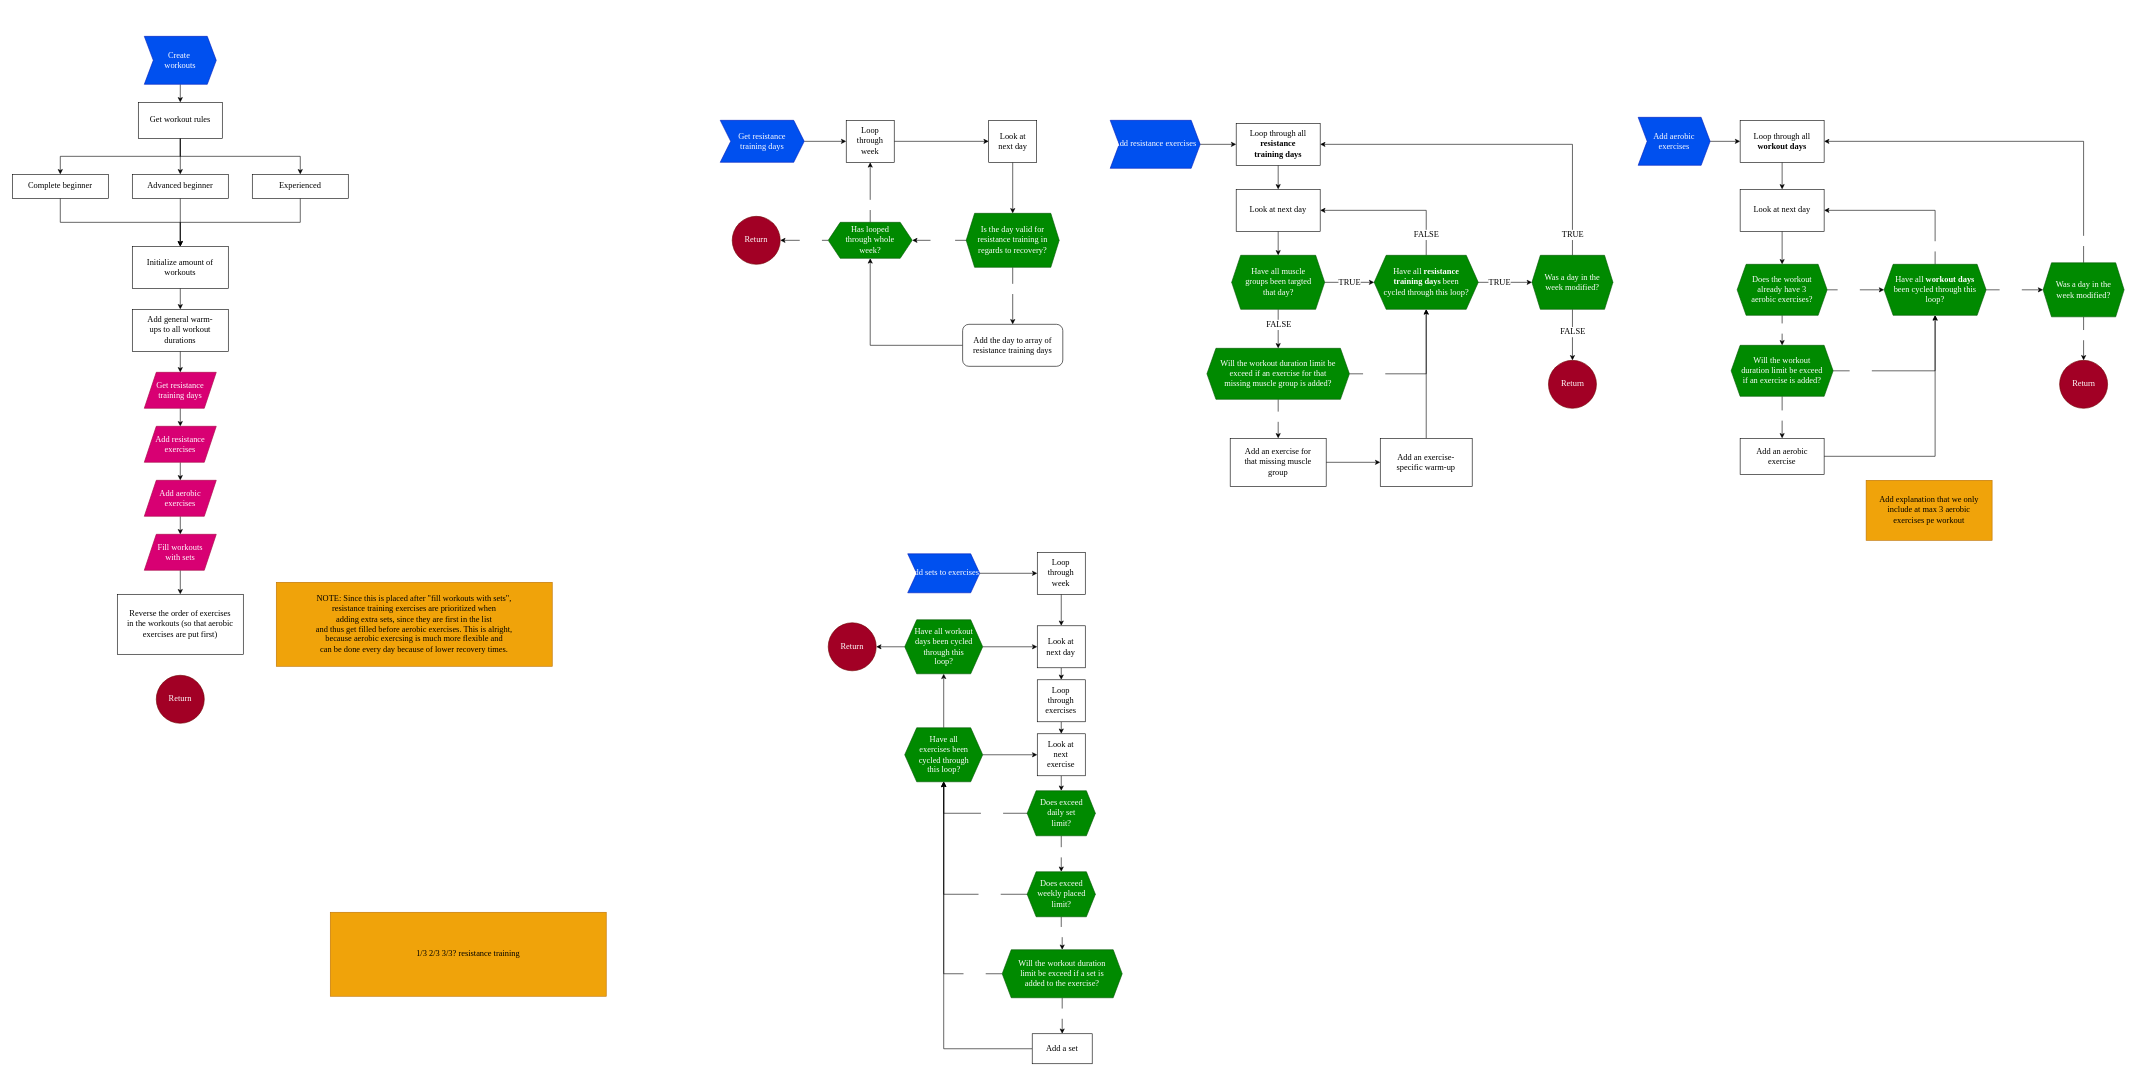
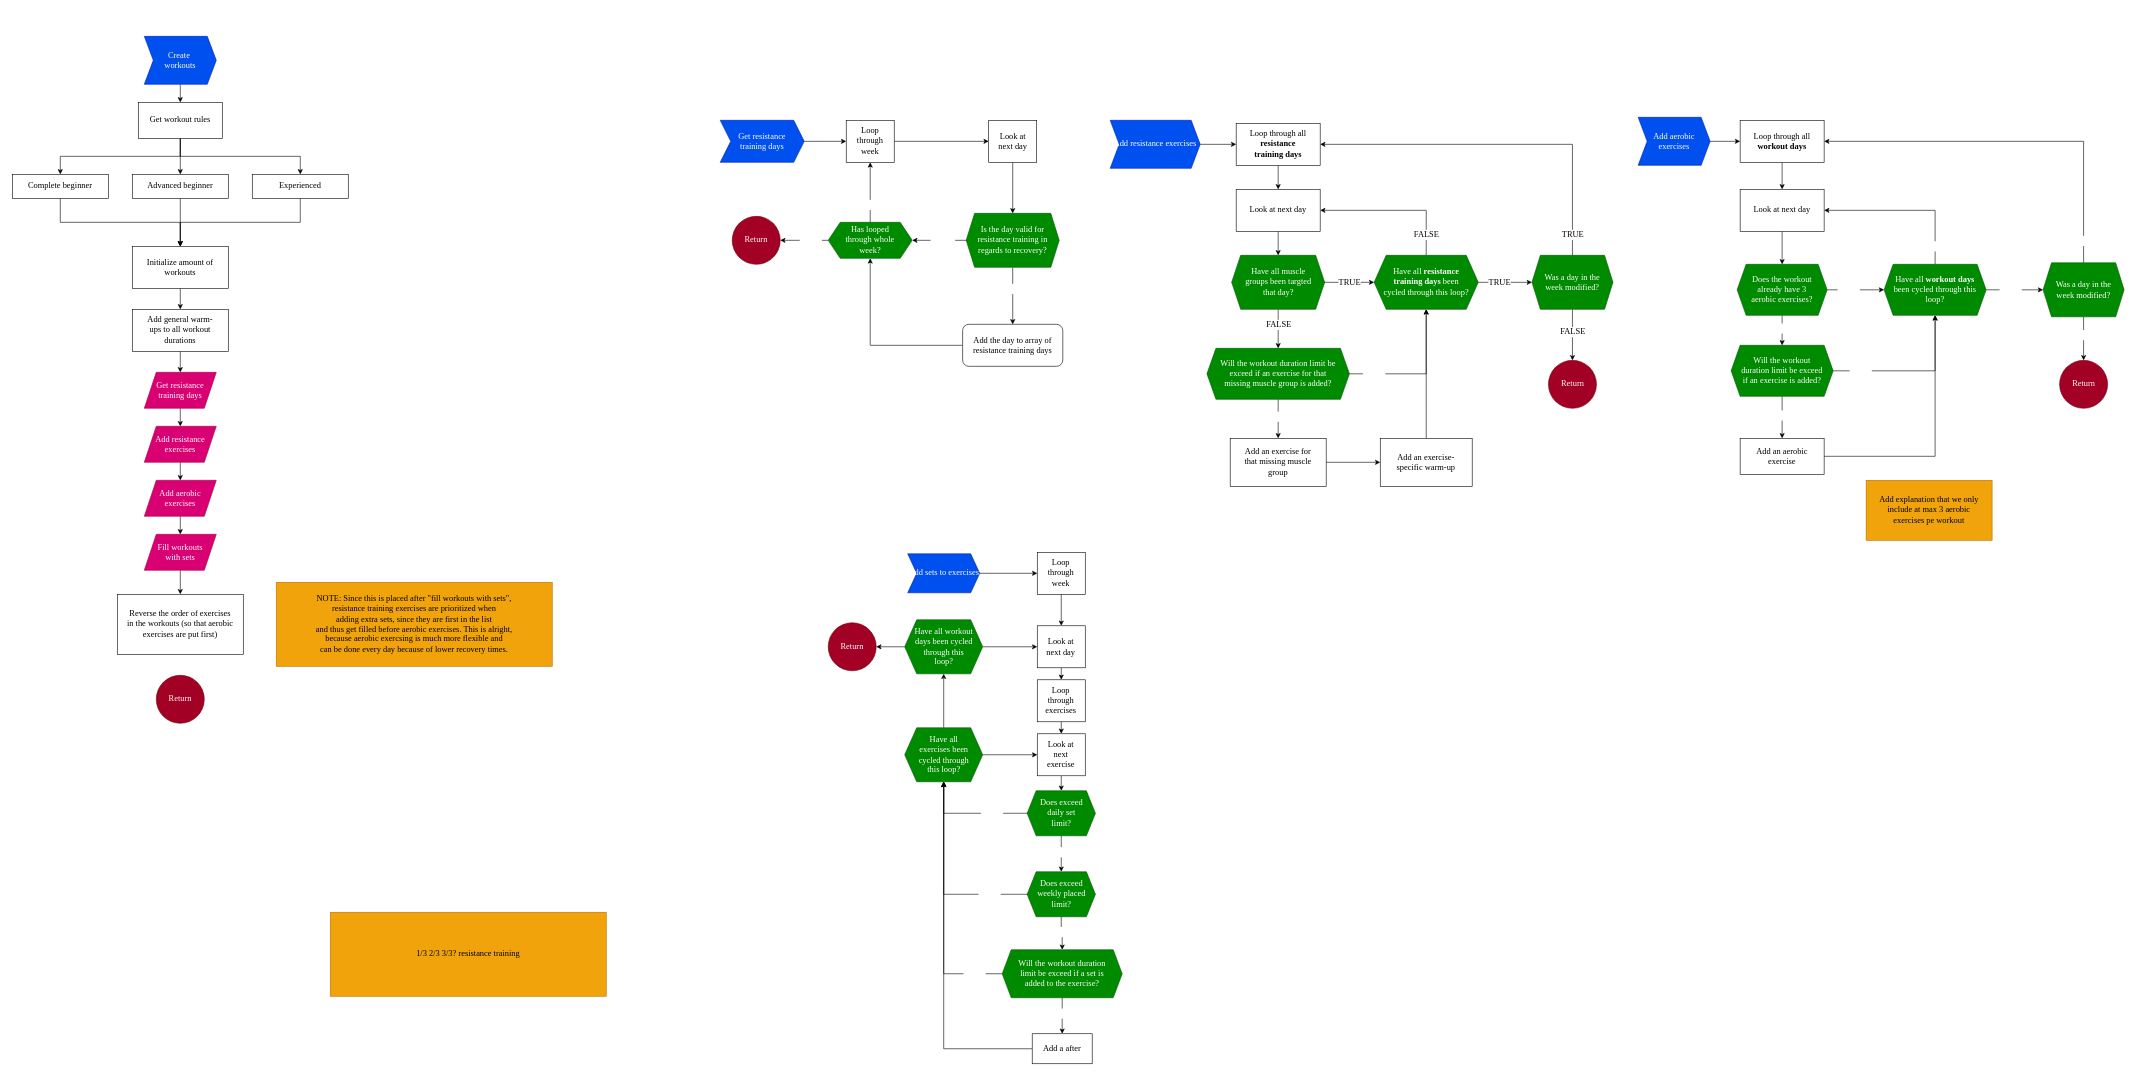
(1062, 1049) -> (1062, 1049)
